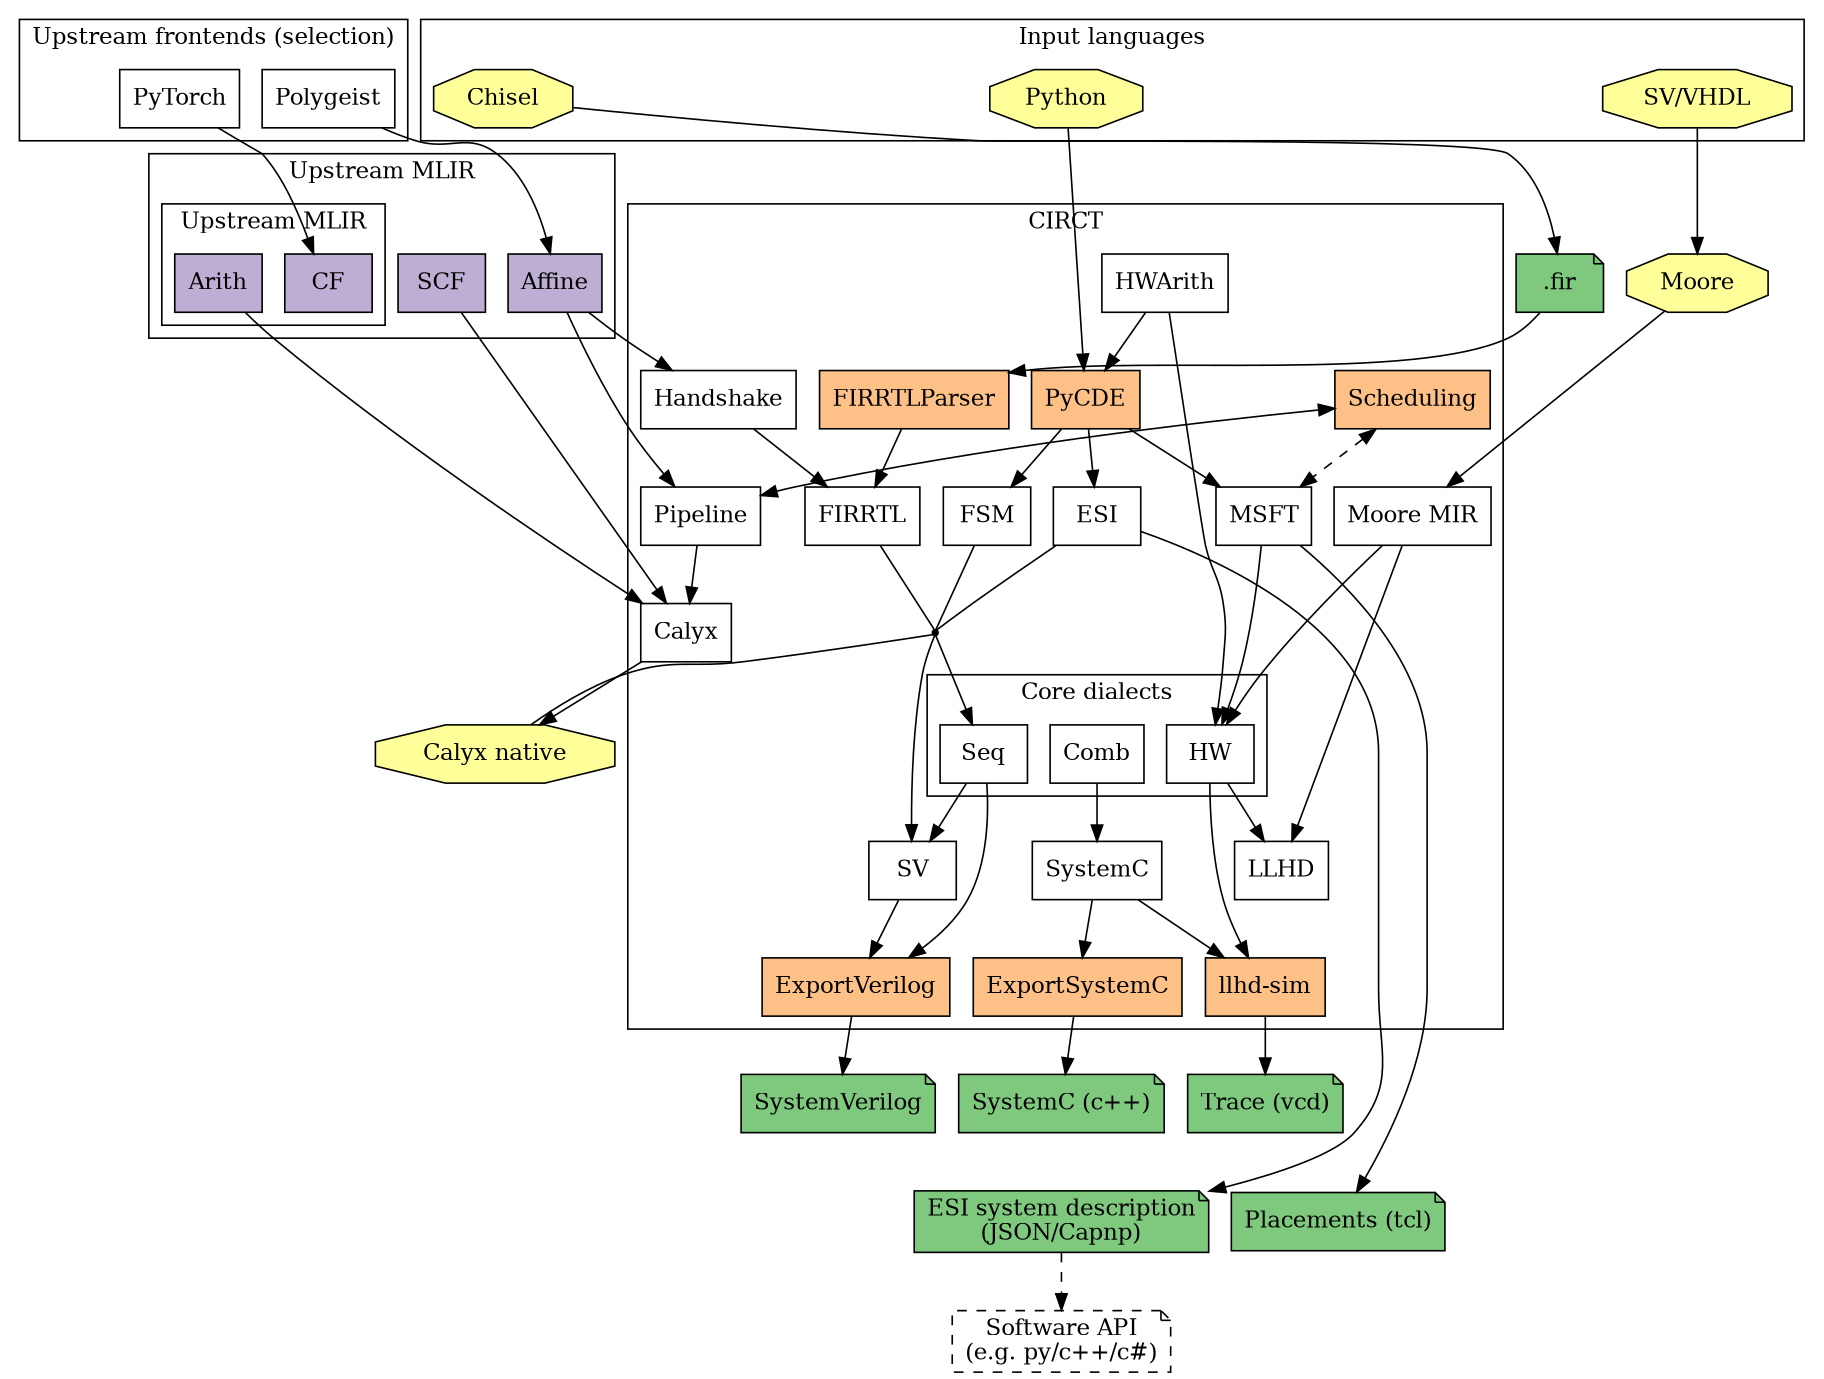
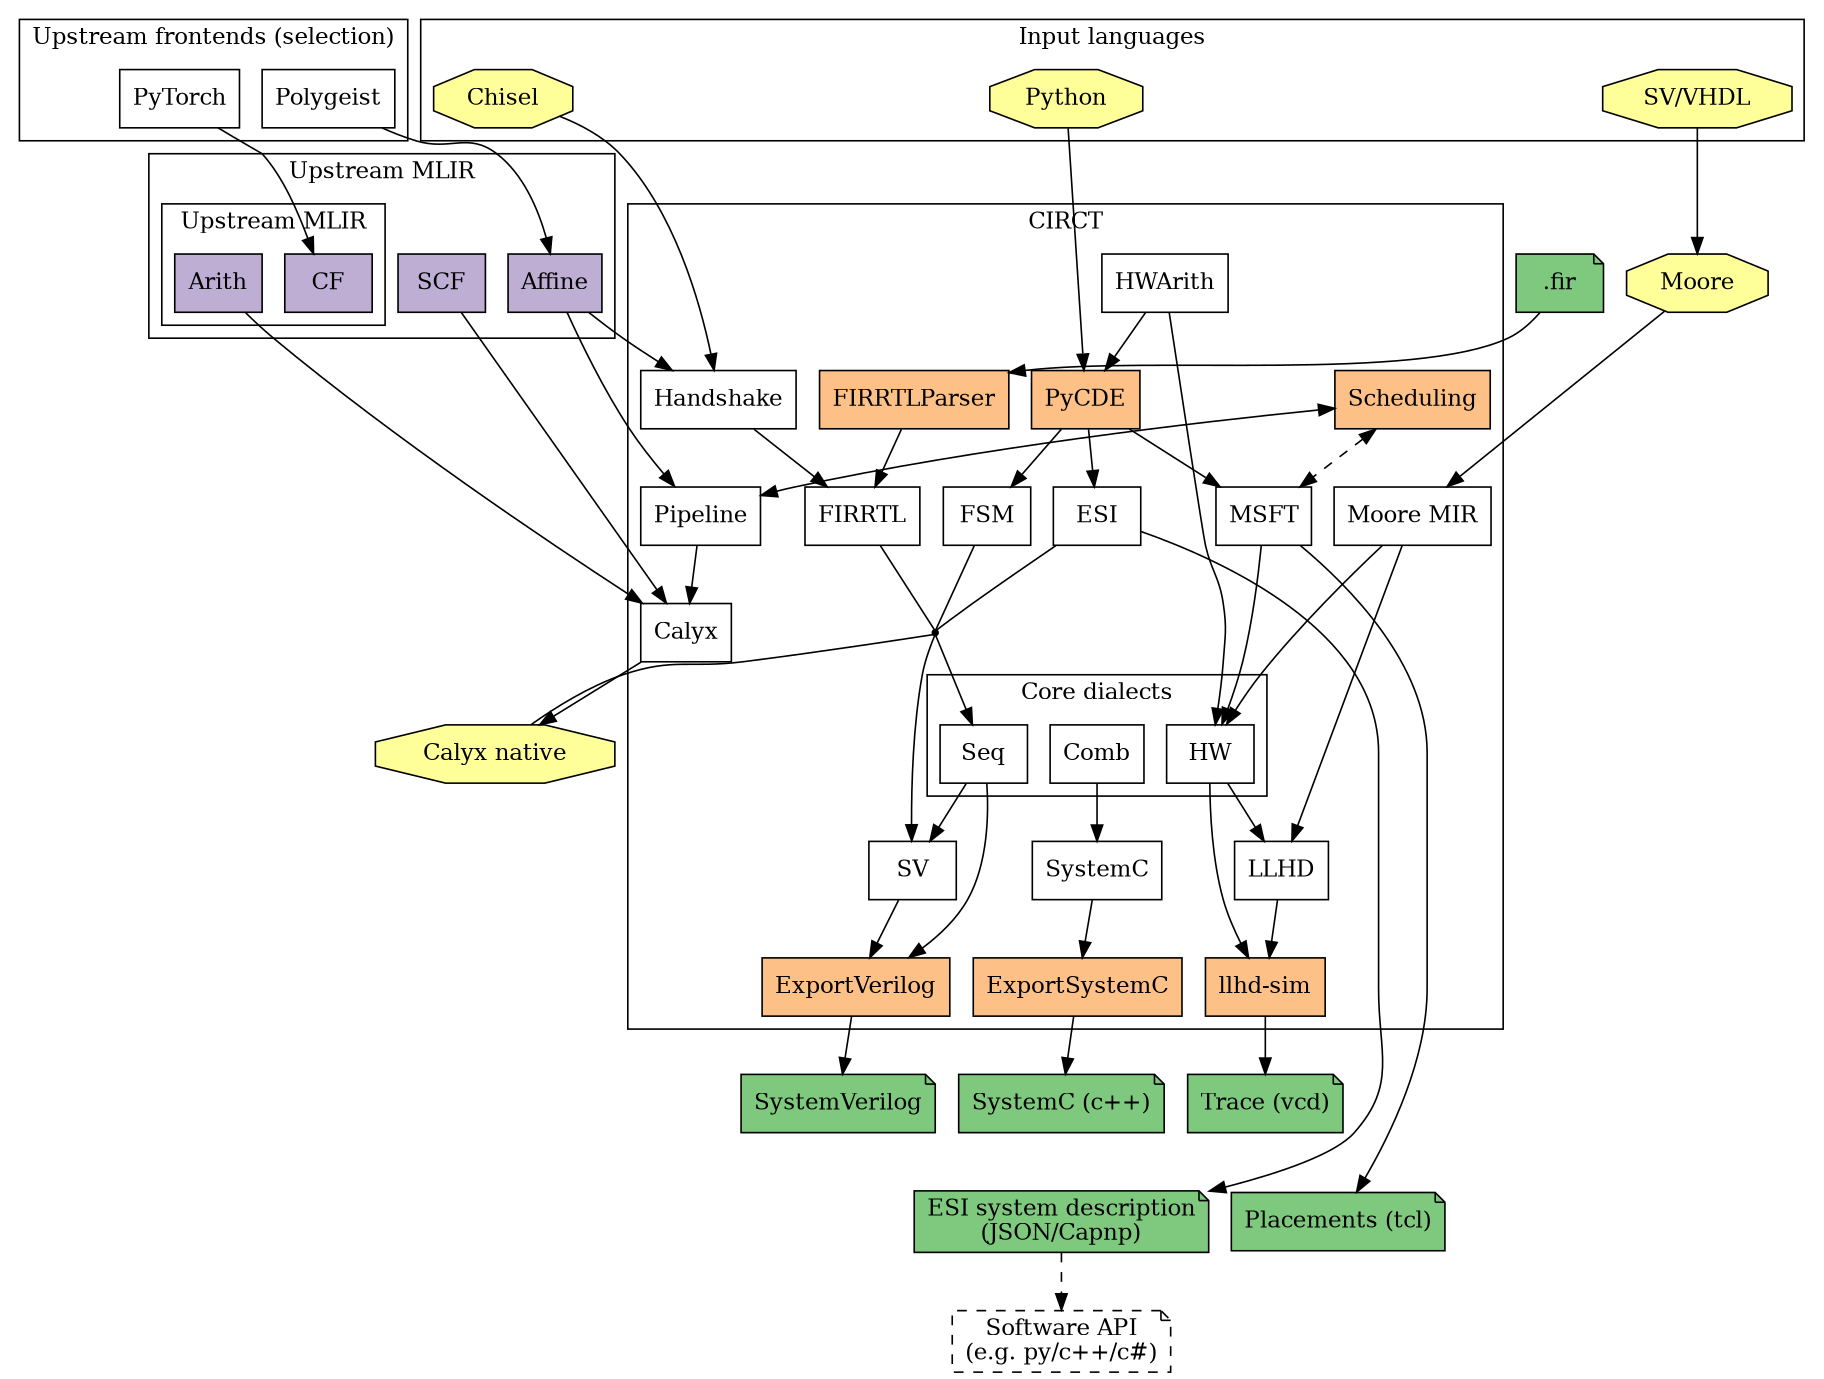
(831, 131) -> (663, 216)
(1174, 924) -> (1275, 921)
